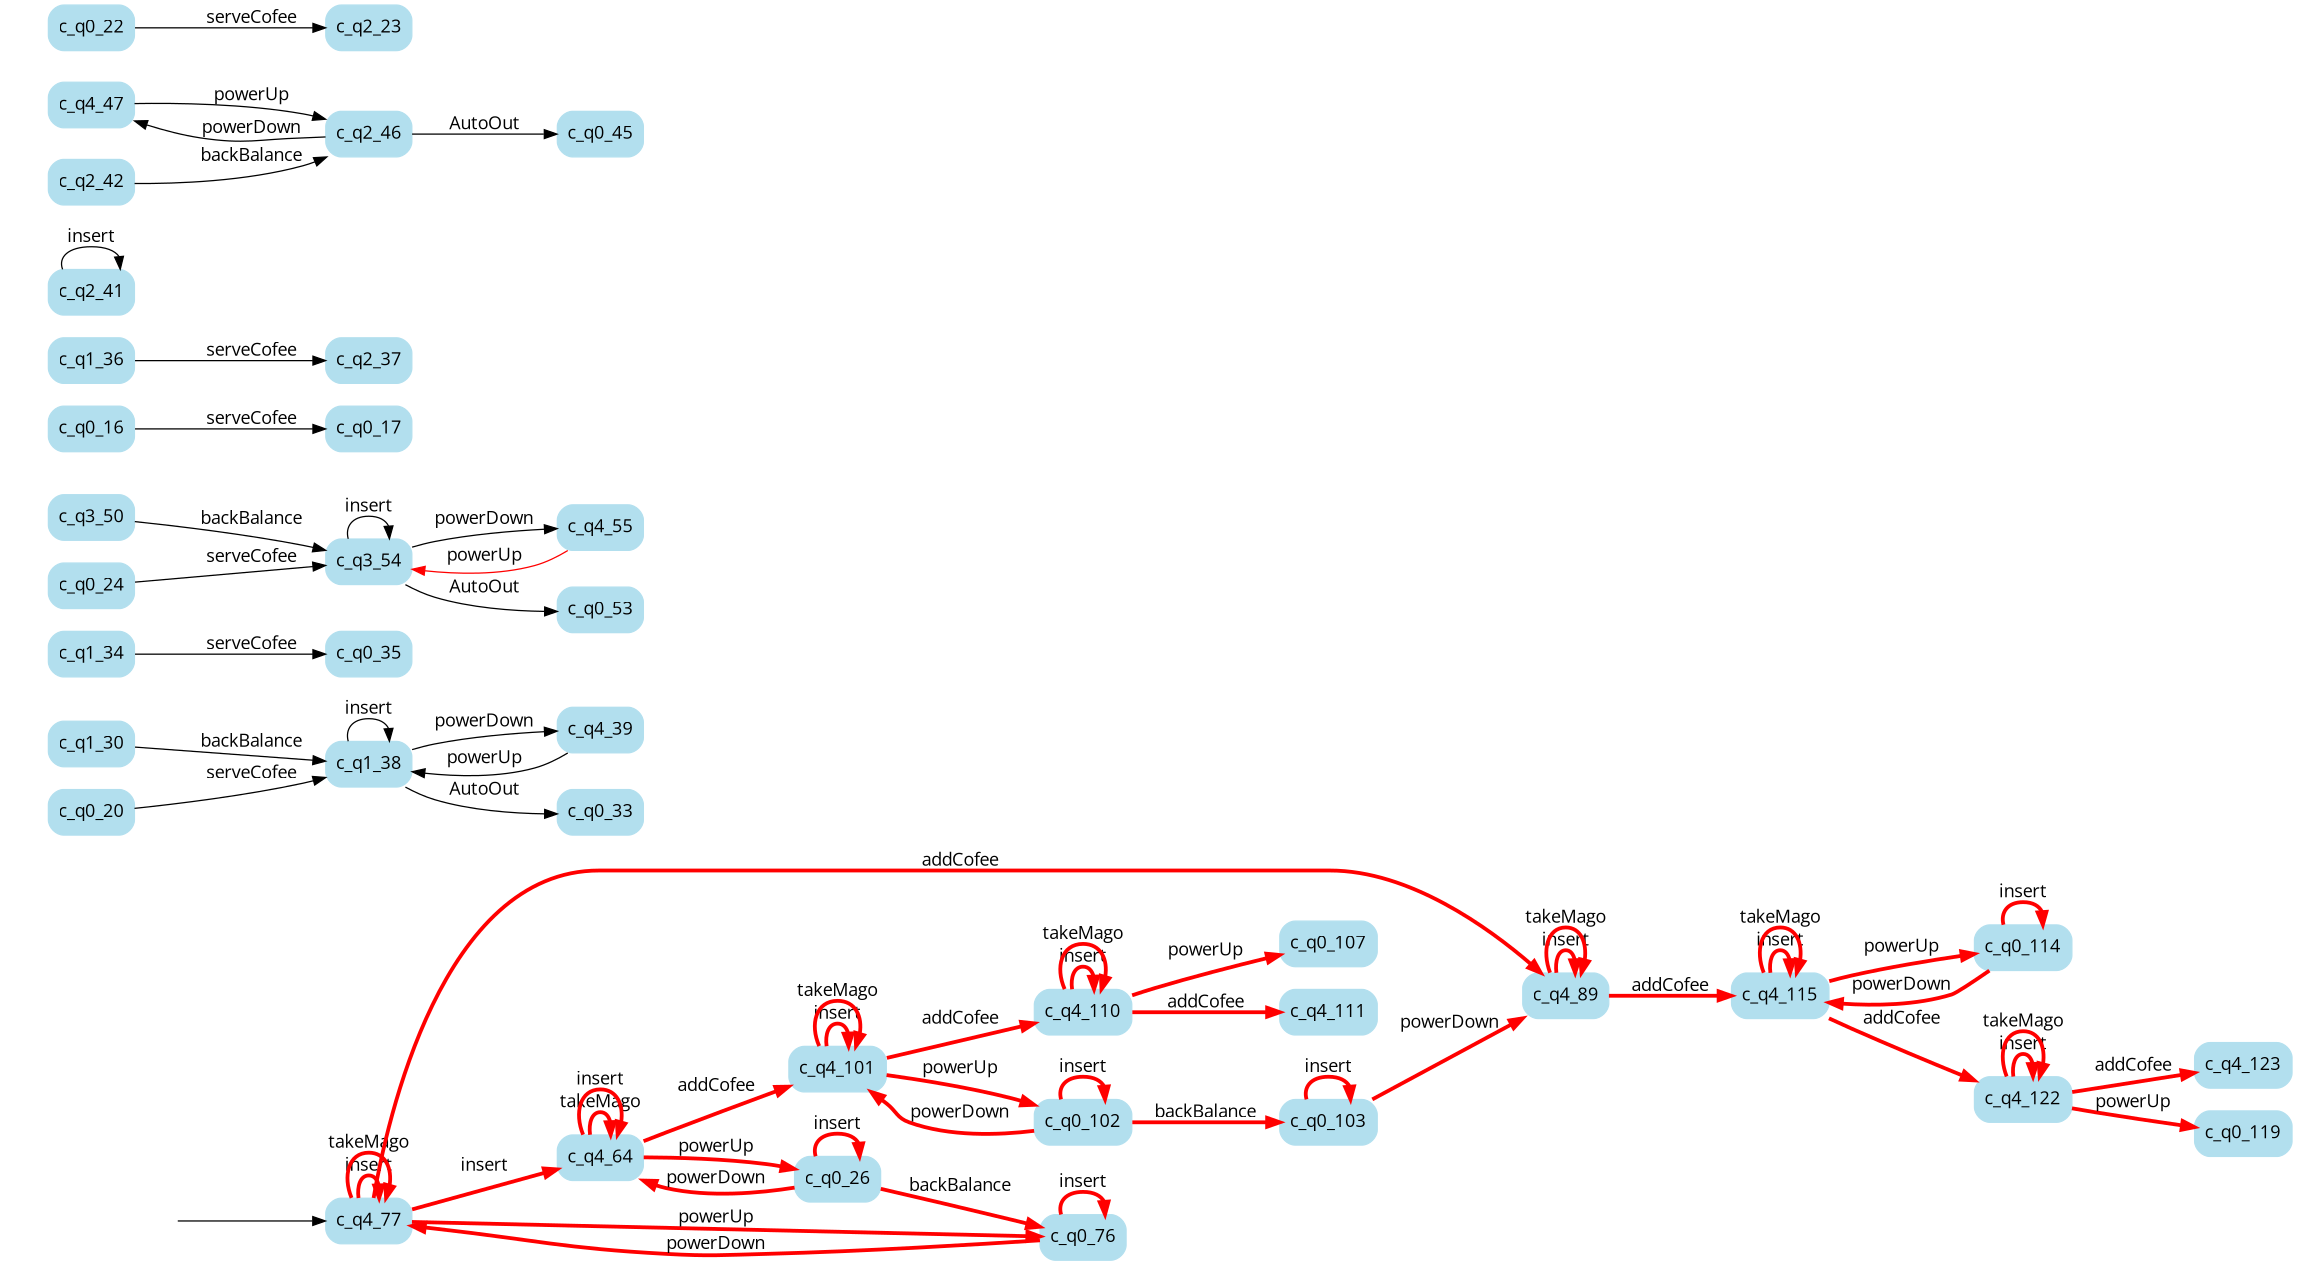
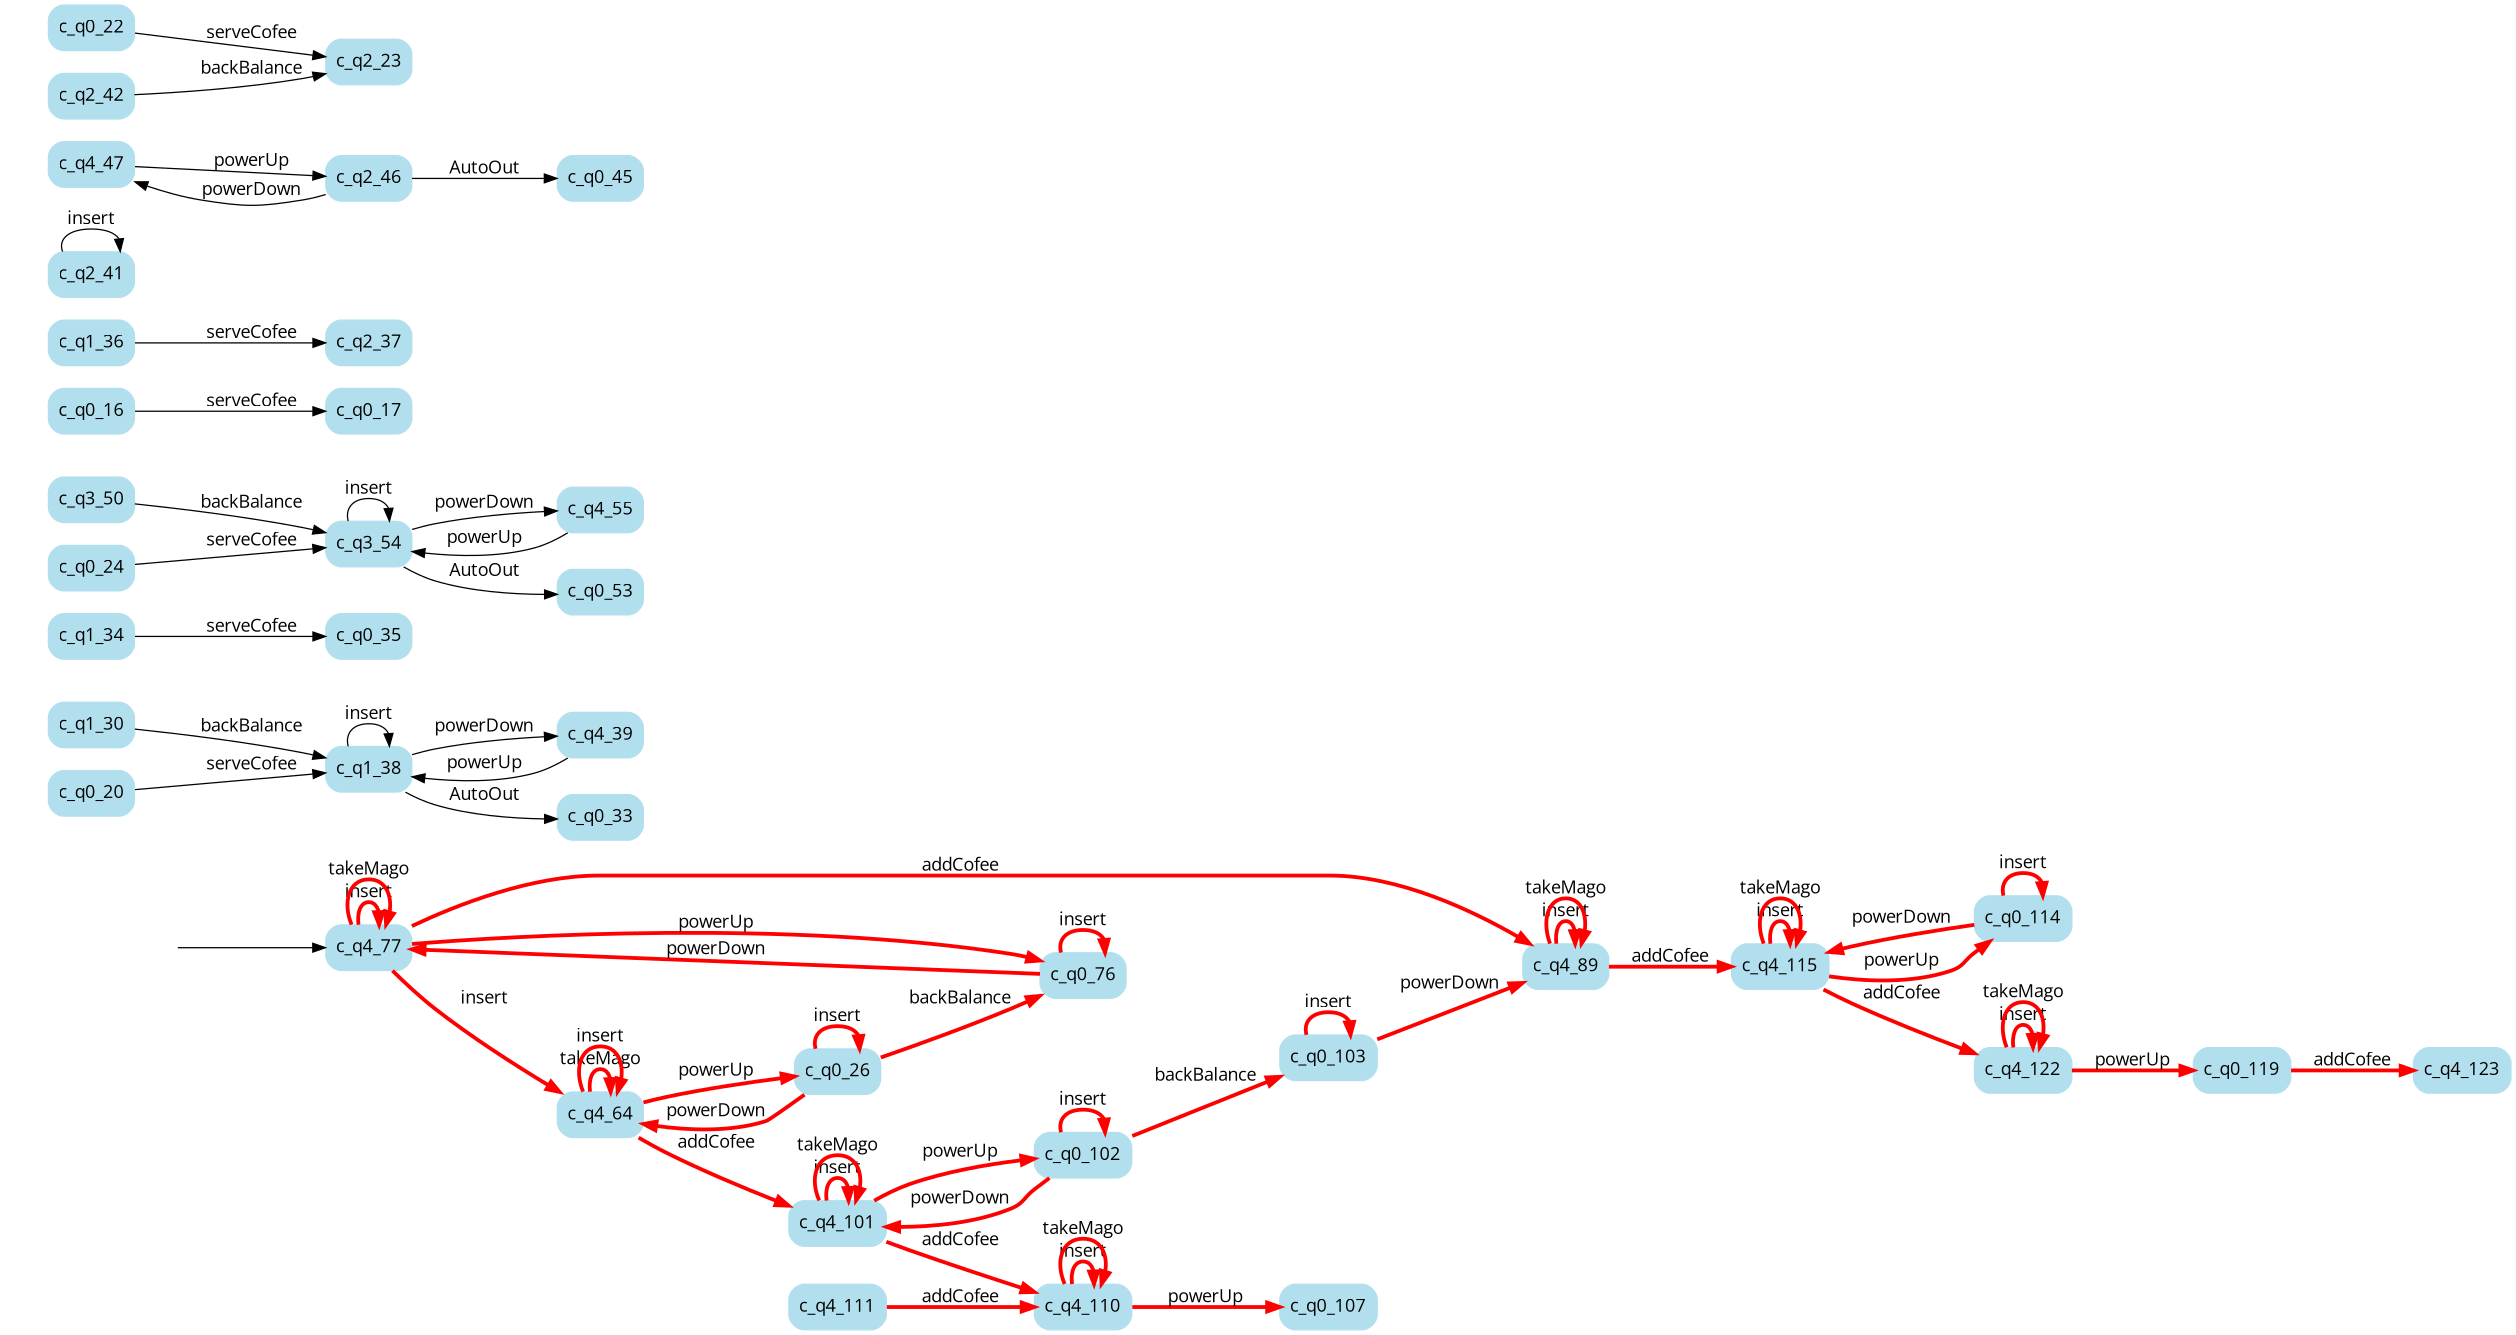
(226, 179) -> (224, 88)
(498, 572) -> (498, 554)
(1200, 1012) -> (954, 1307)
(2127, 1083) -> (2346, 1070)
